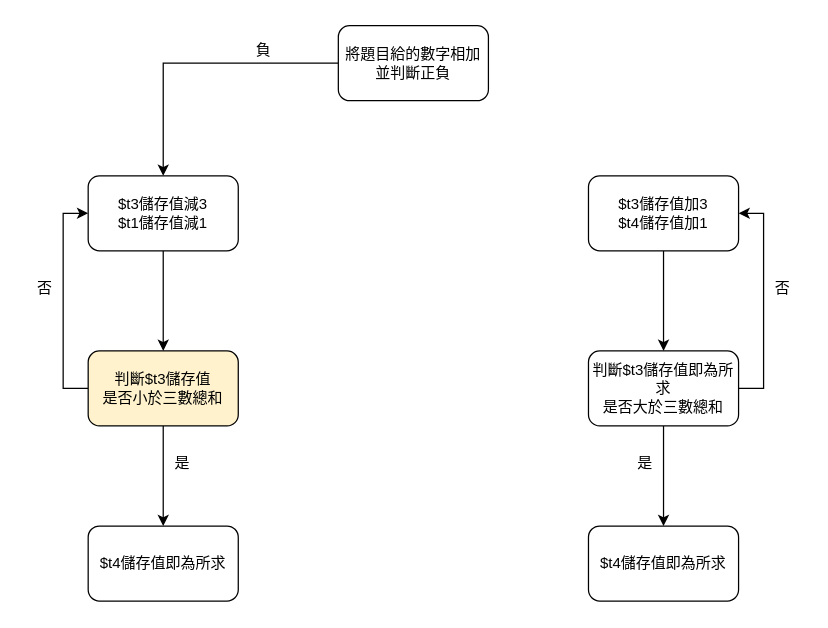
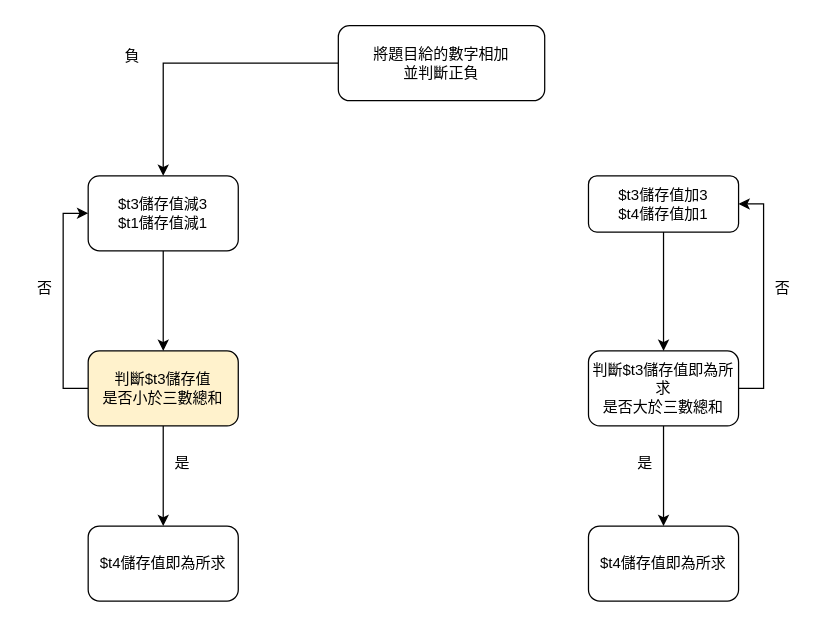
(263, 51) -> (132, 57)
(413, 63) -> (441, 63)
(663, 213) -> (663, 204)
